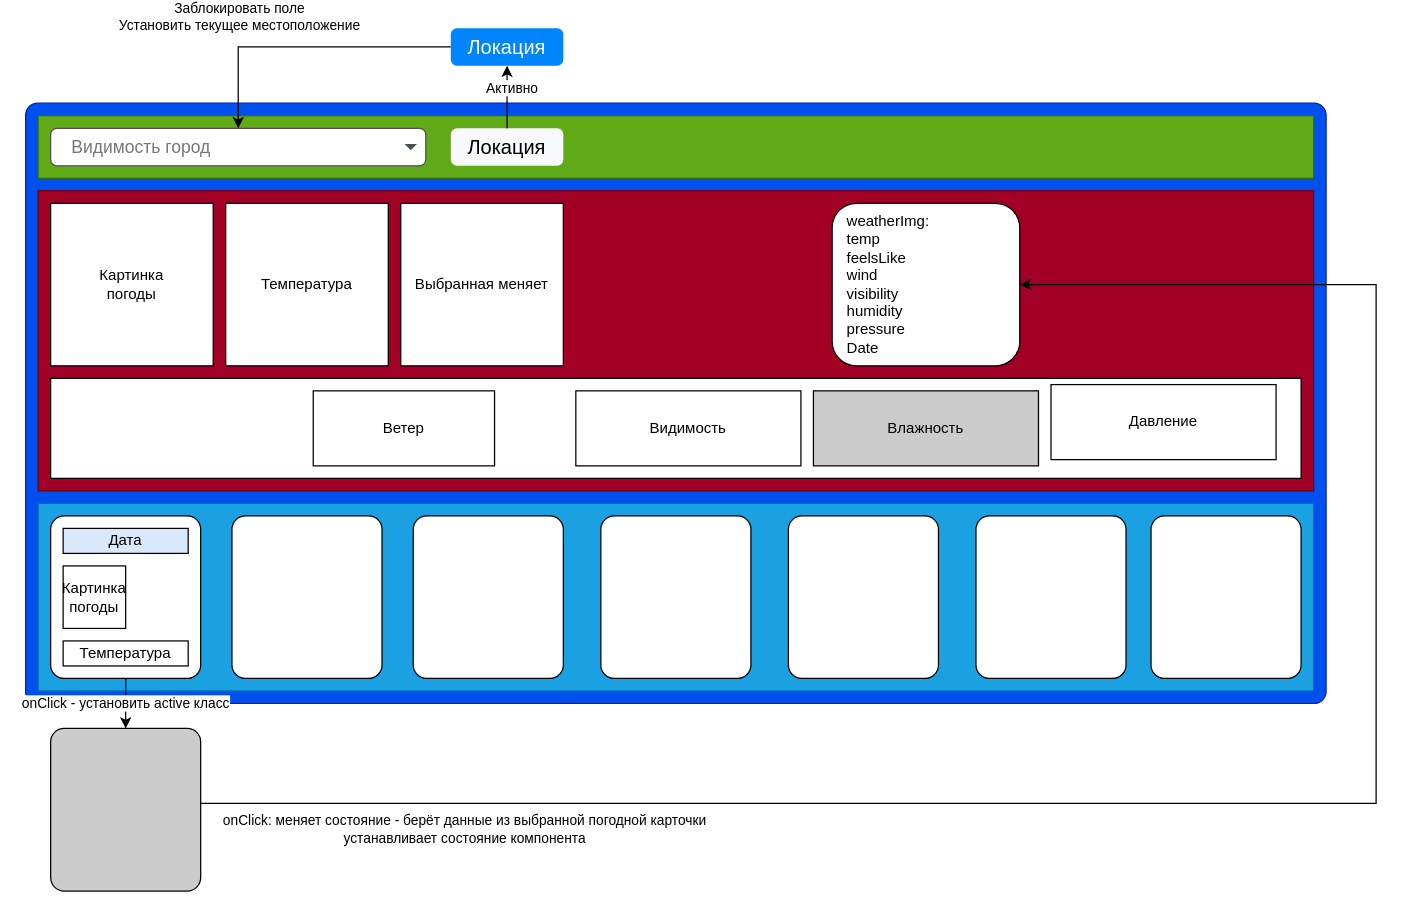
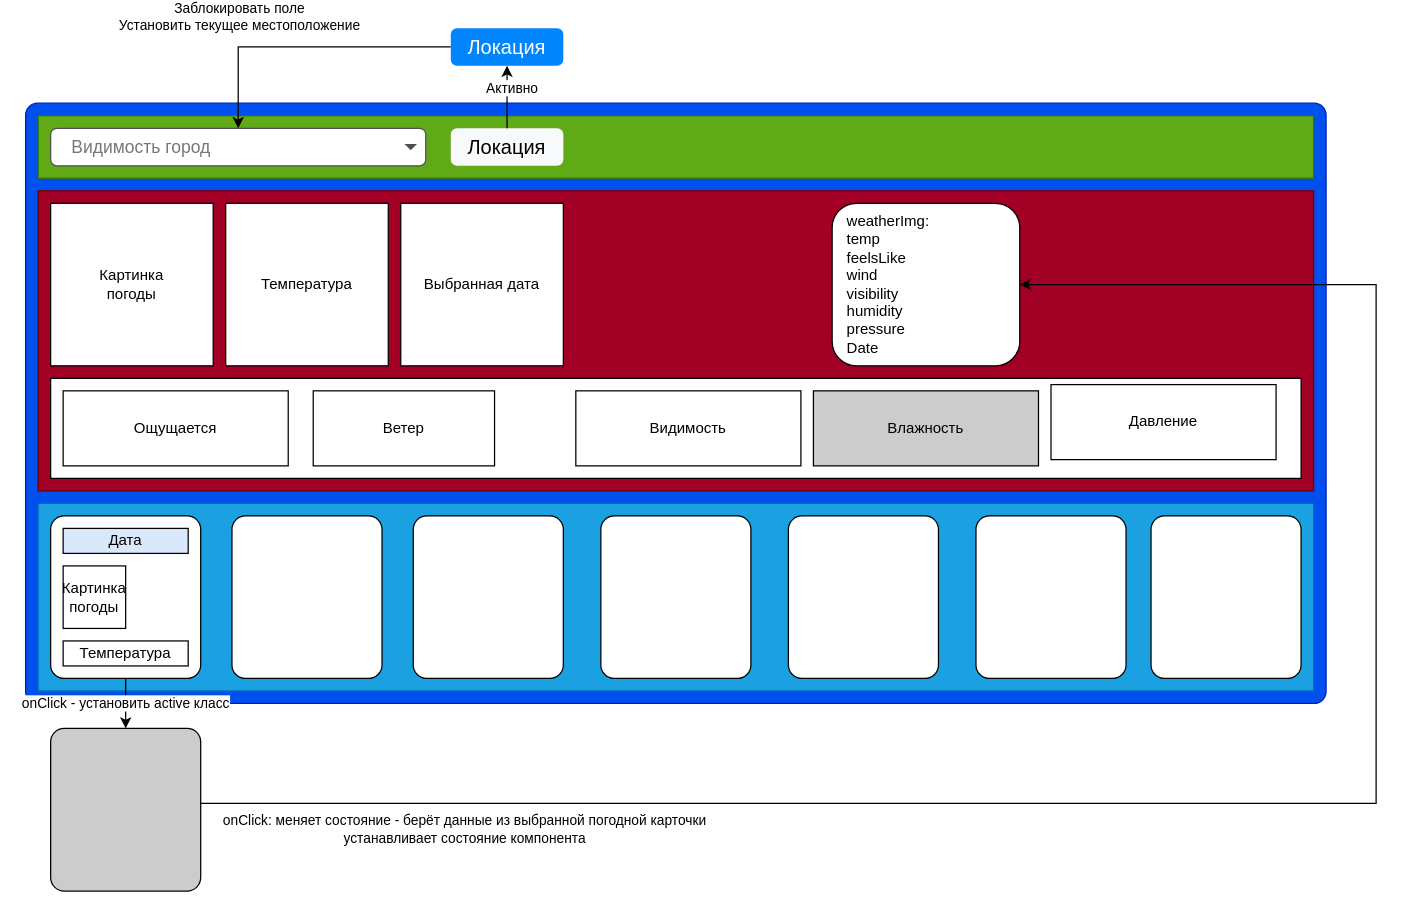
(482, 284) -> (482, 284)
none -> (176, 428)
